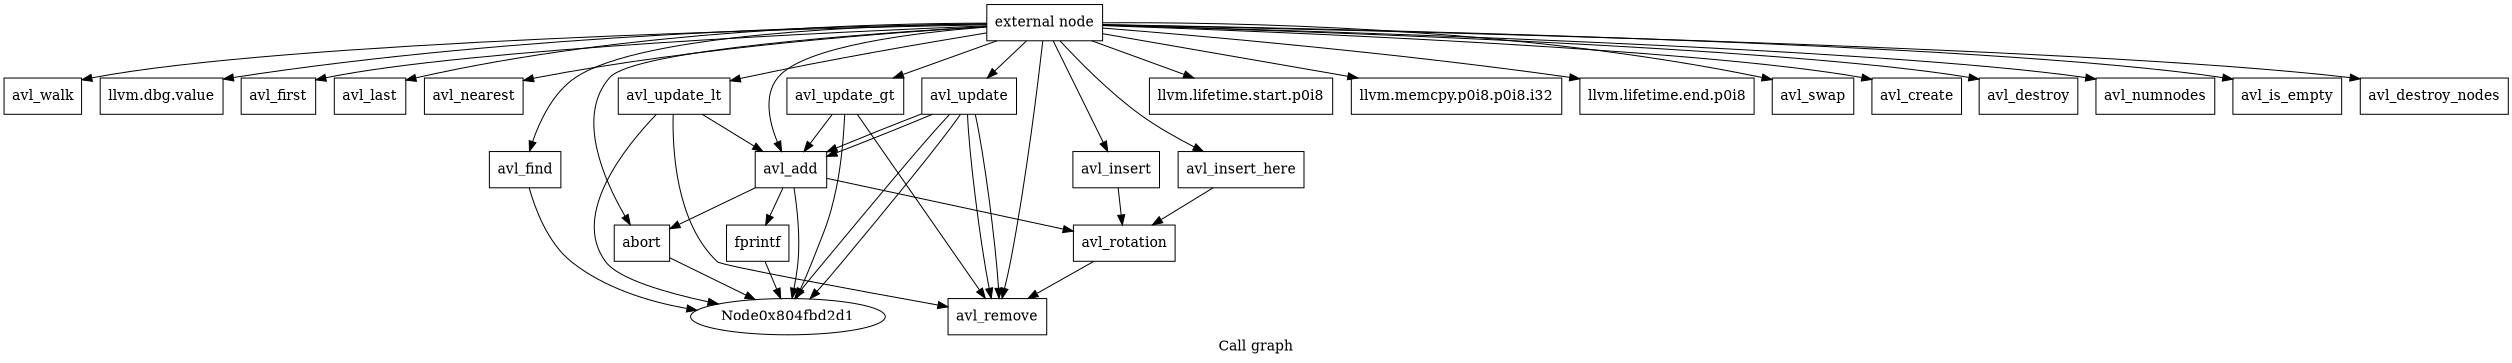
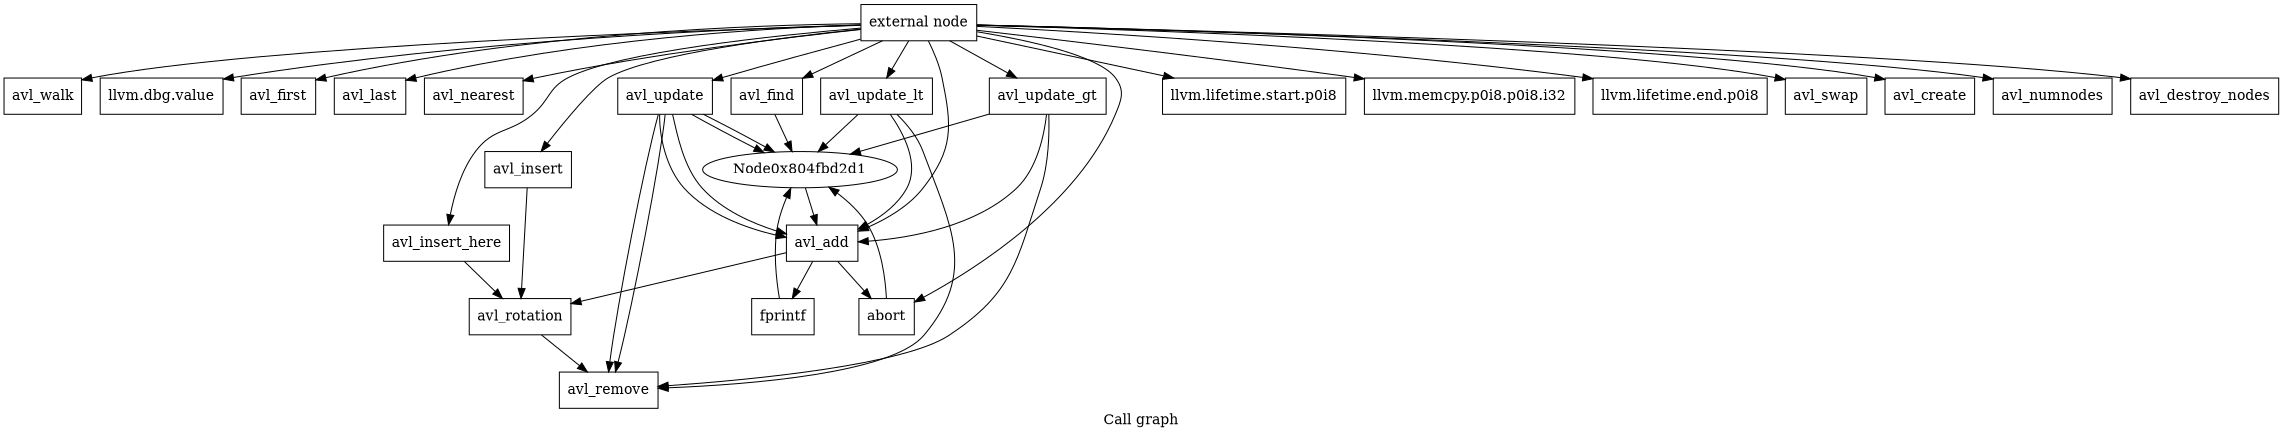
(2028, 96) -> none
(2287, 96) -> none
(1027, 165) -> none
(799, 238) -> (810, 202)
